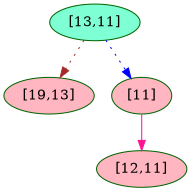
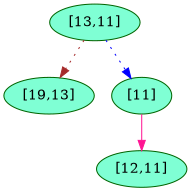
(49, 96) -> (49, 96)
(142, 96) -> (142, 96)
(142, 169) -> (142, 169)
